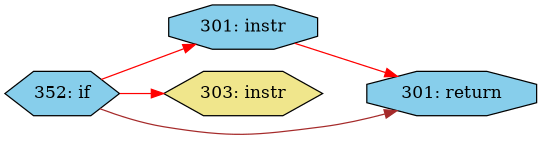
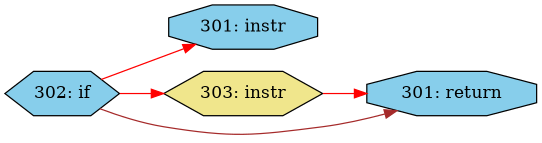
(340, 58) -> (339, 94)
(62, 94) -> (62, 94)
